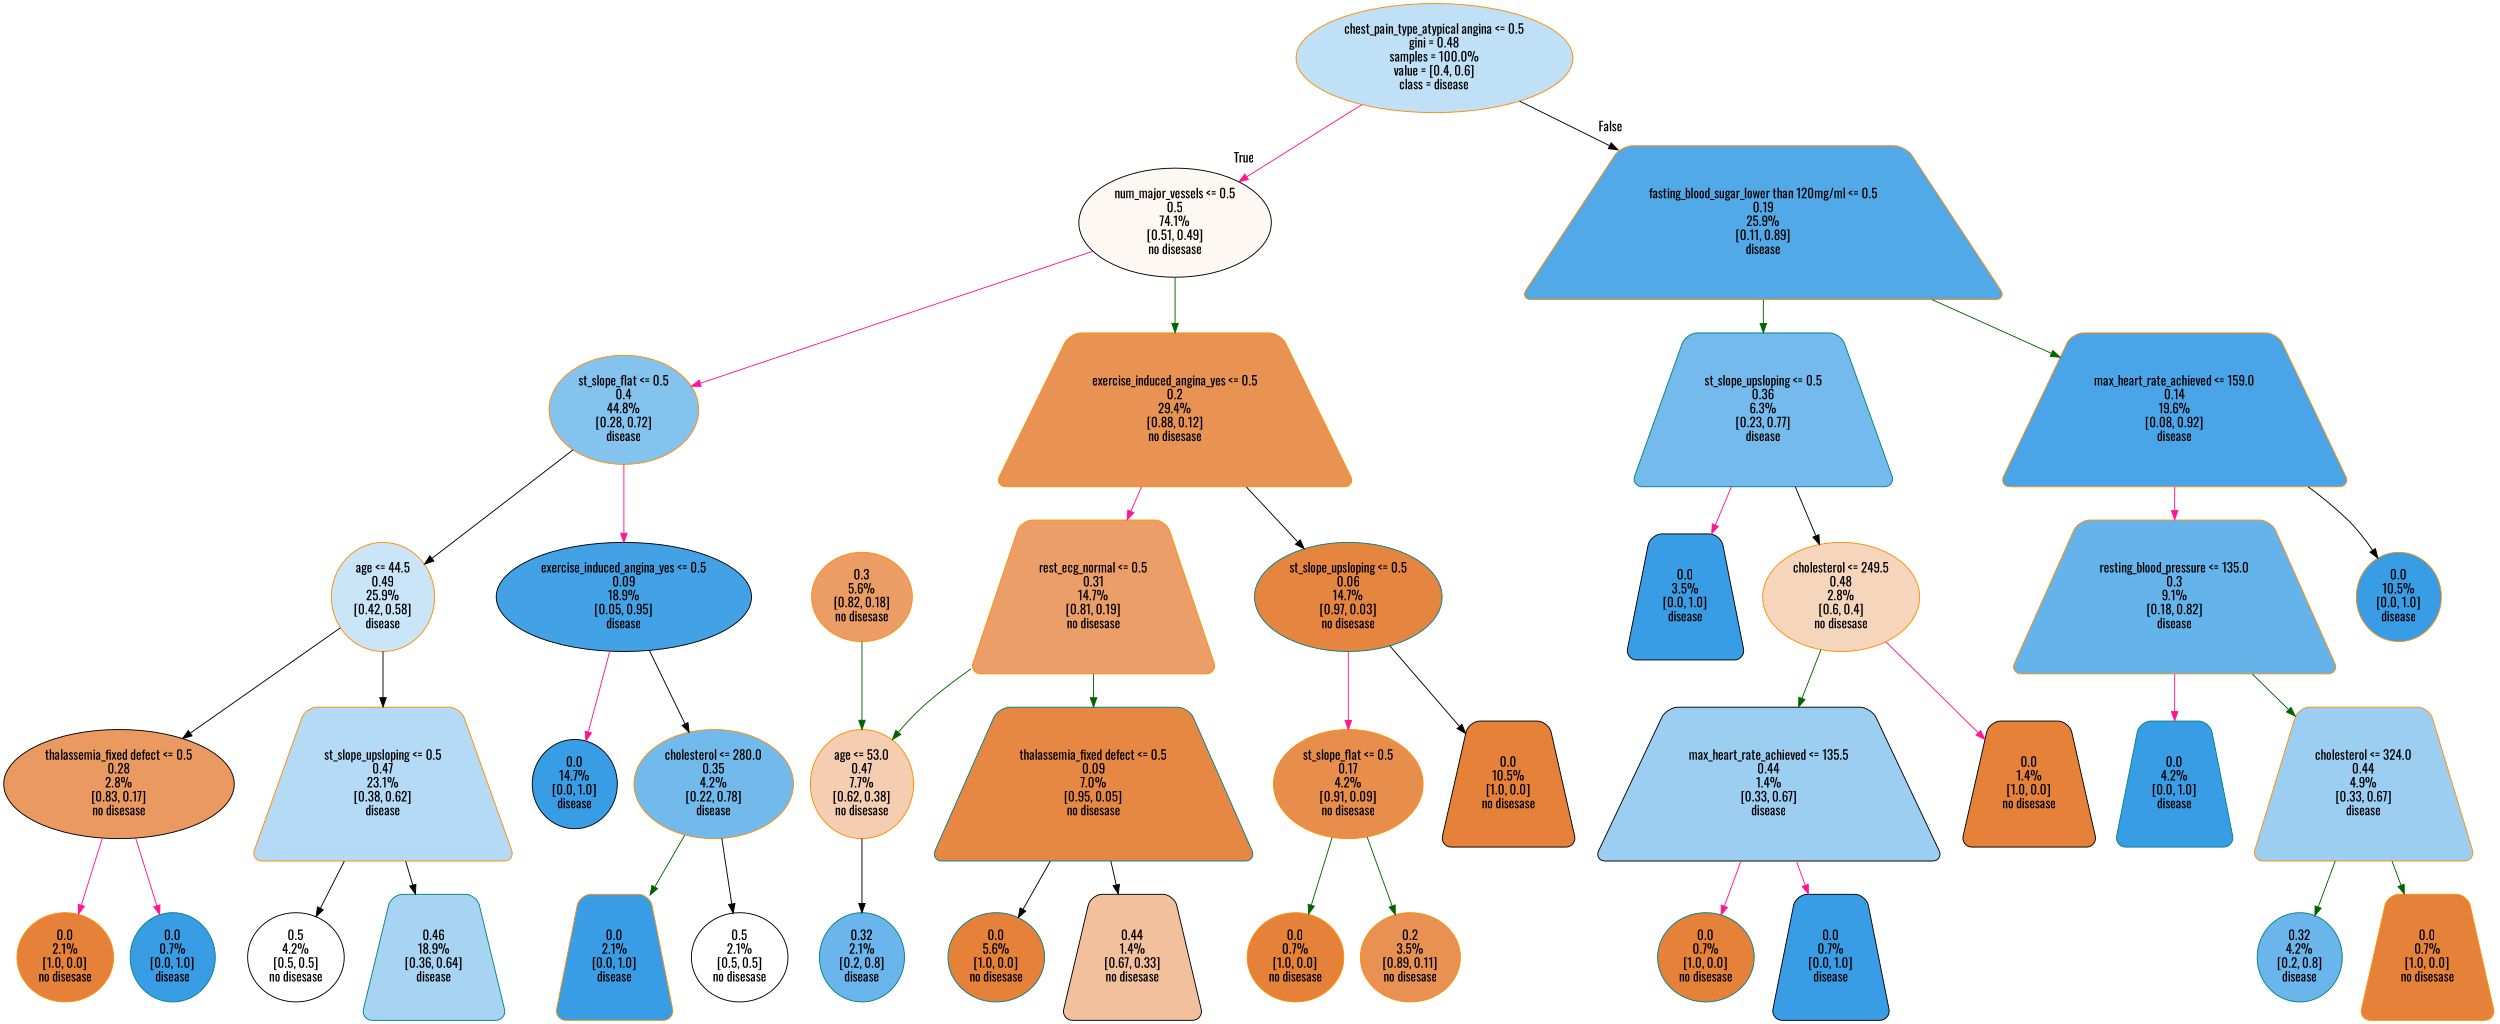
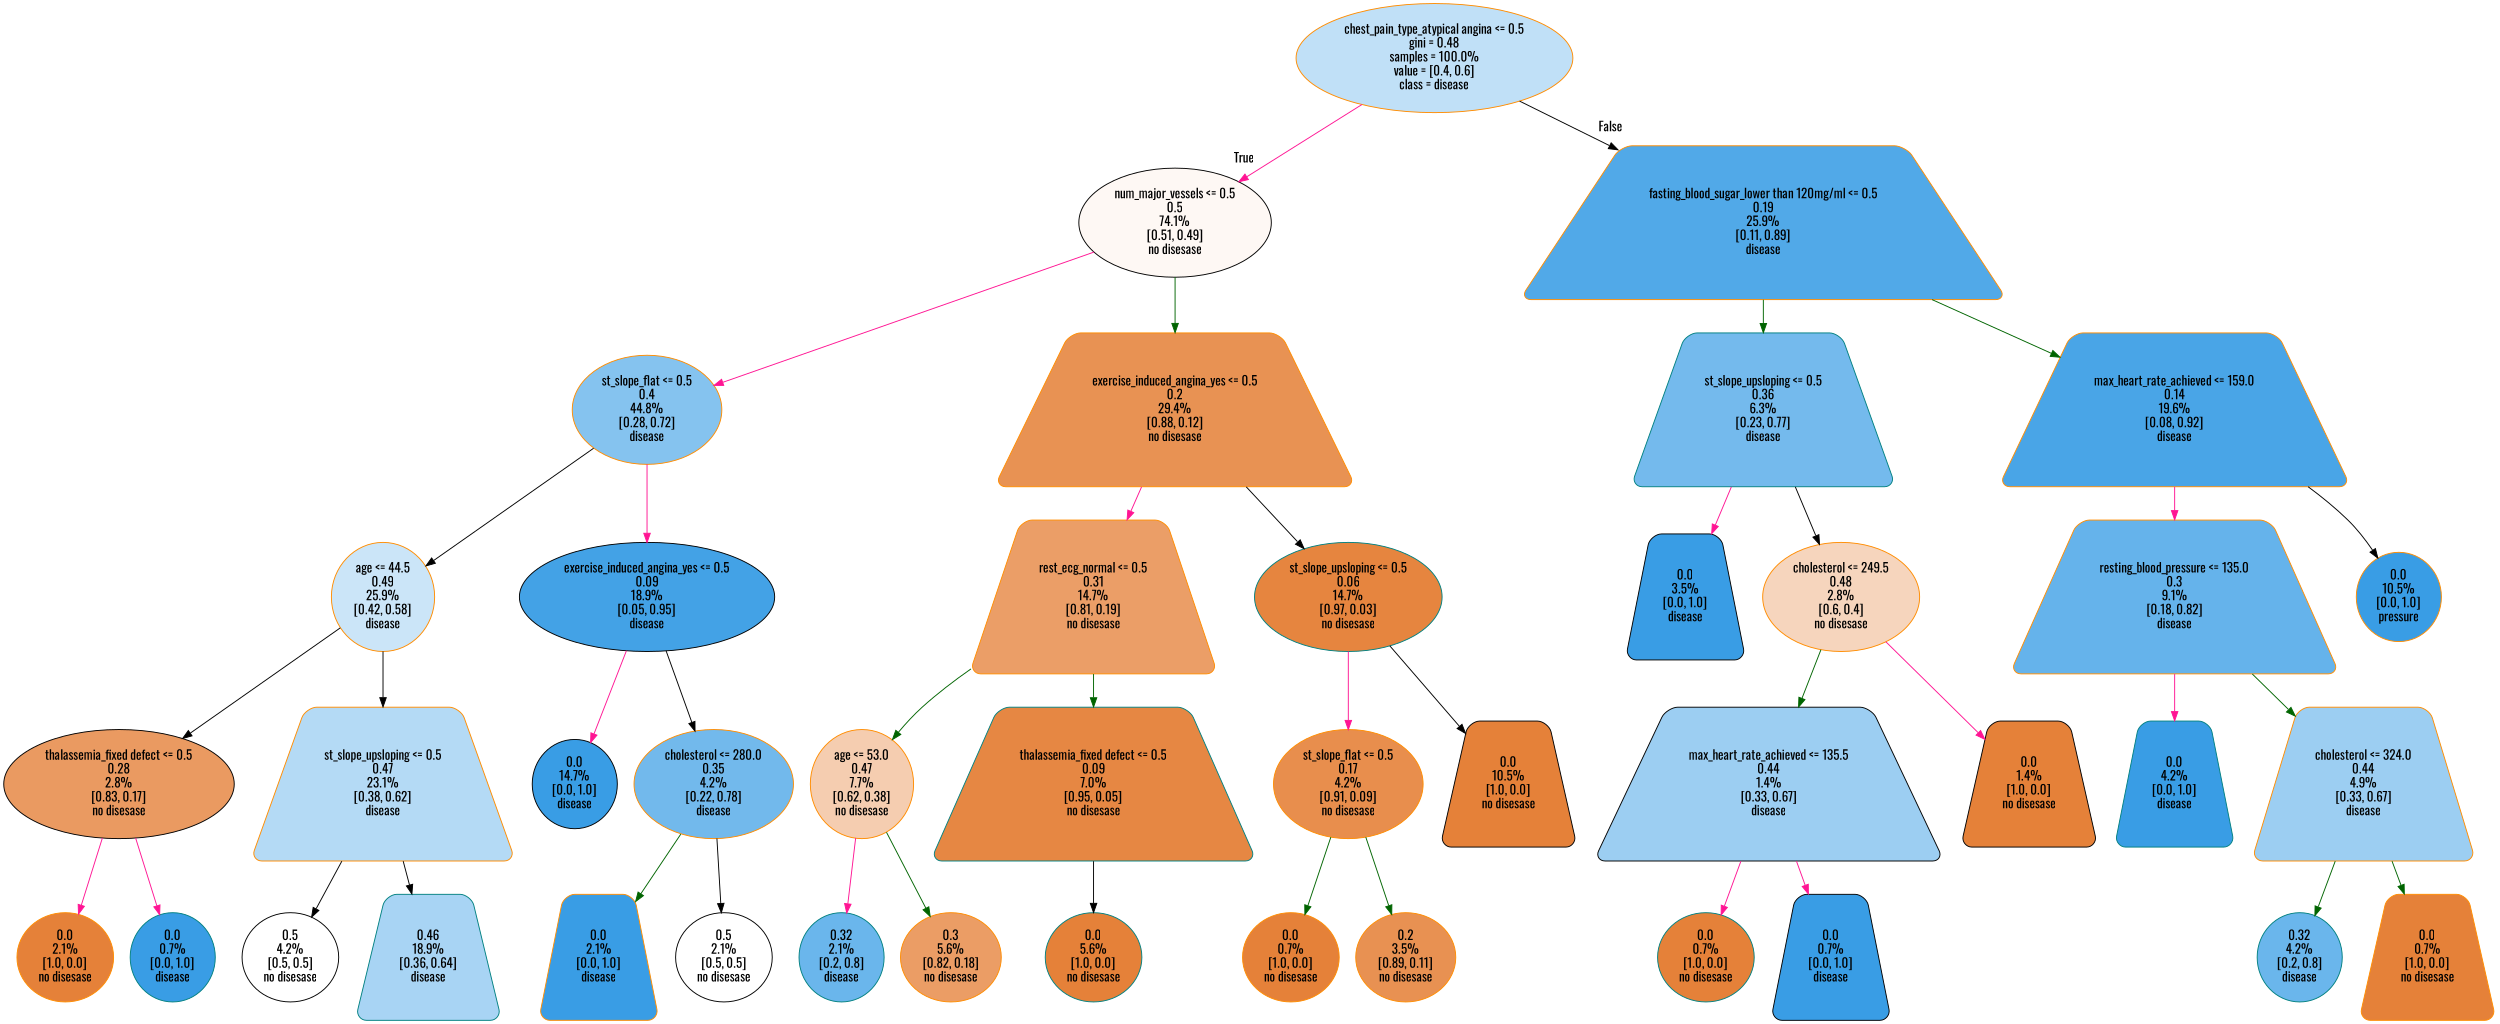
(2399, 597) -> (2399, 597)
(862, 681) -> (906, 870)
(862, 871) -> (852, 871)
(1133, 957) -> none
